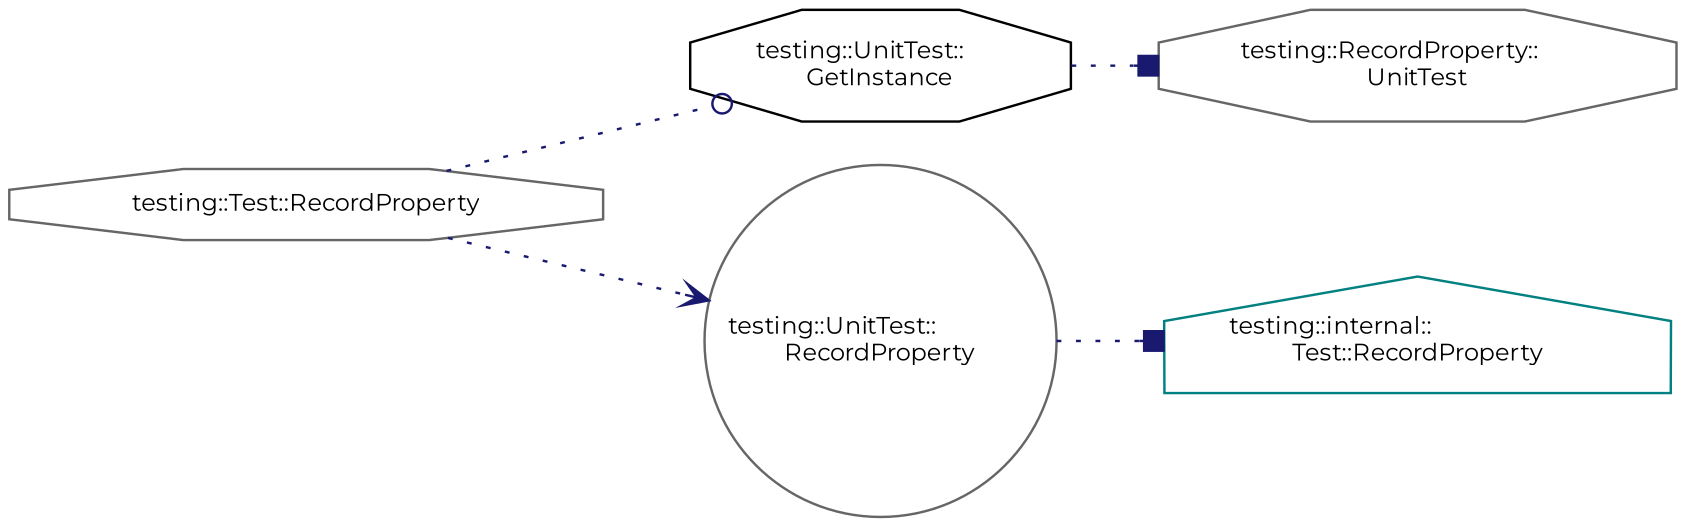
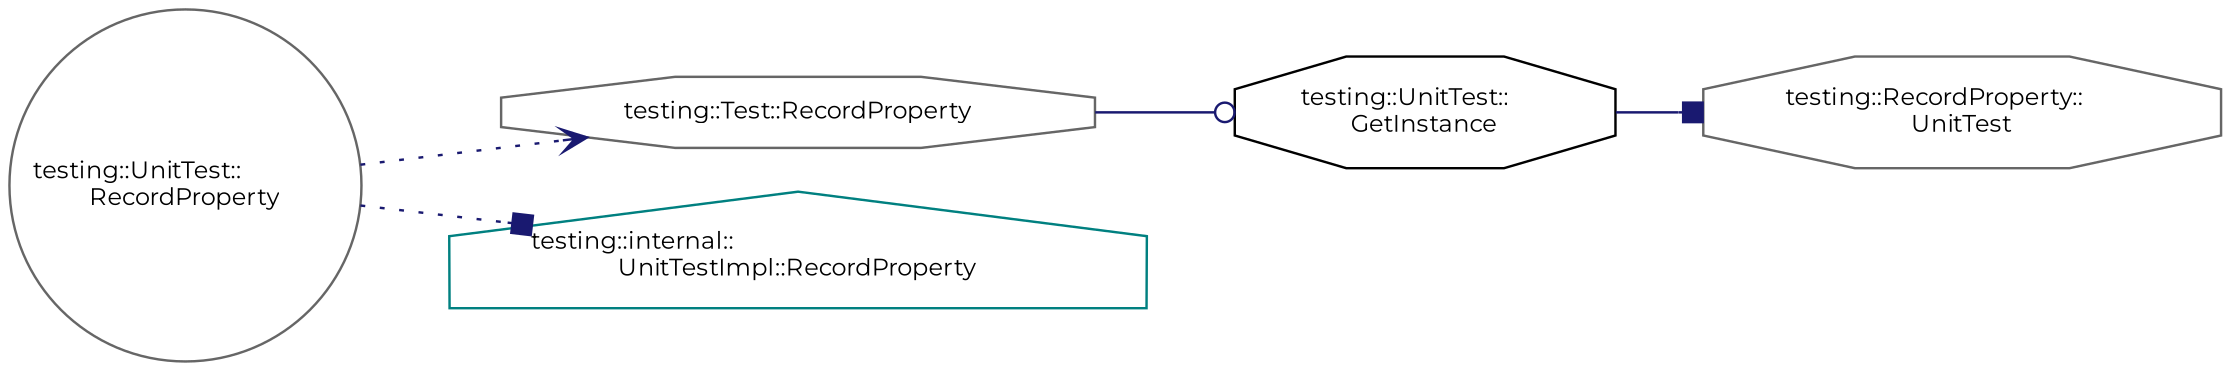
(1102, 66) -> (1647, 112)
(579, 139) -> (1155, 112)
(566, 266) -> (461, 153)
(1418, 341) -> (798, 256)
